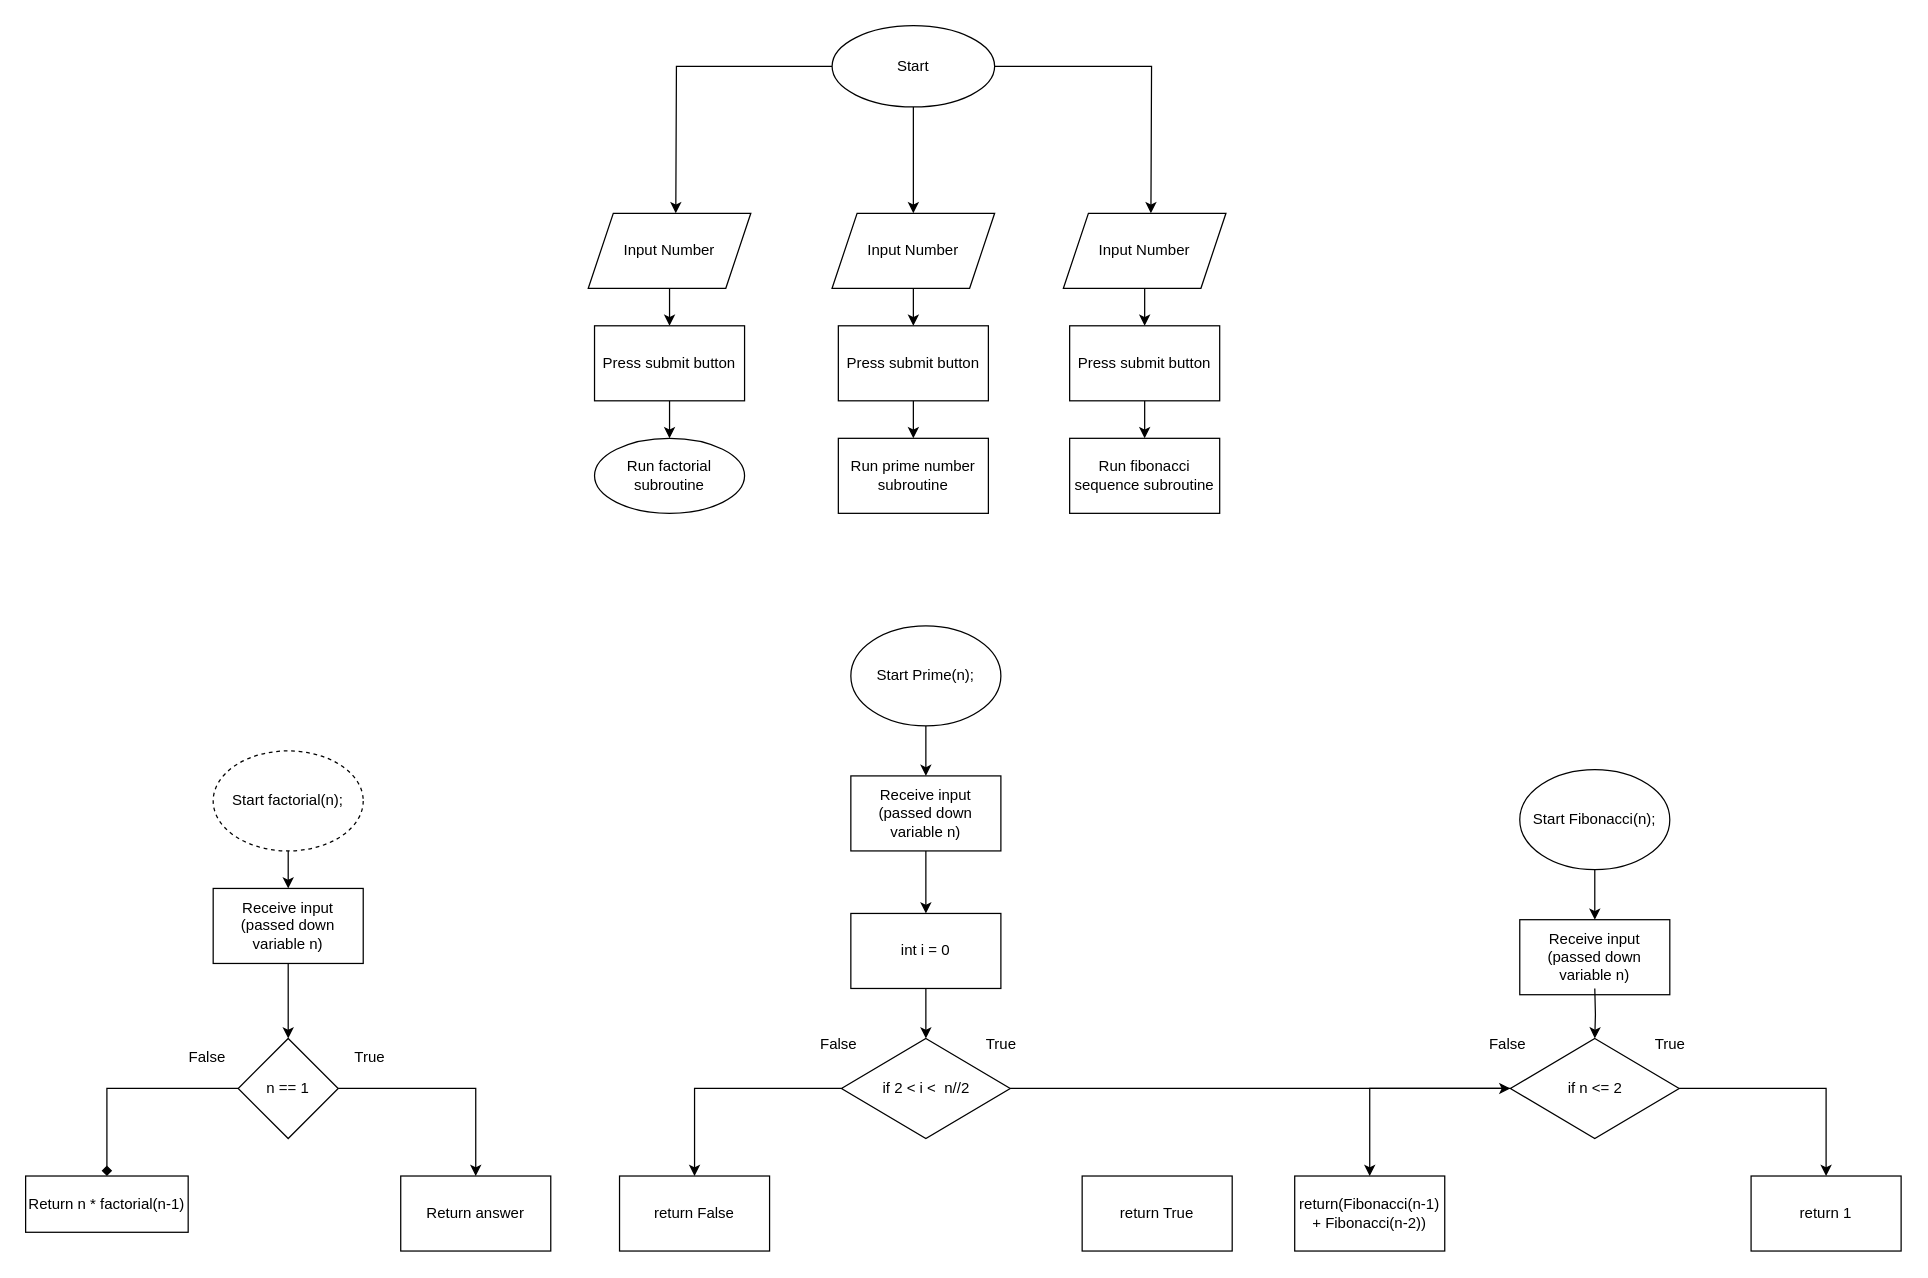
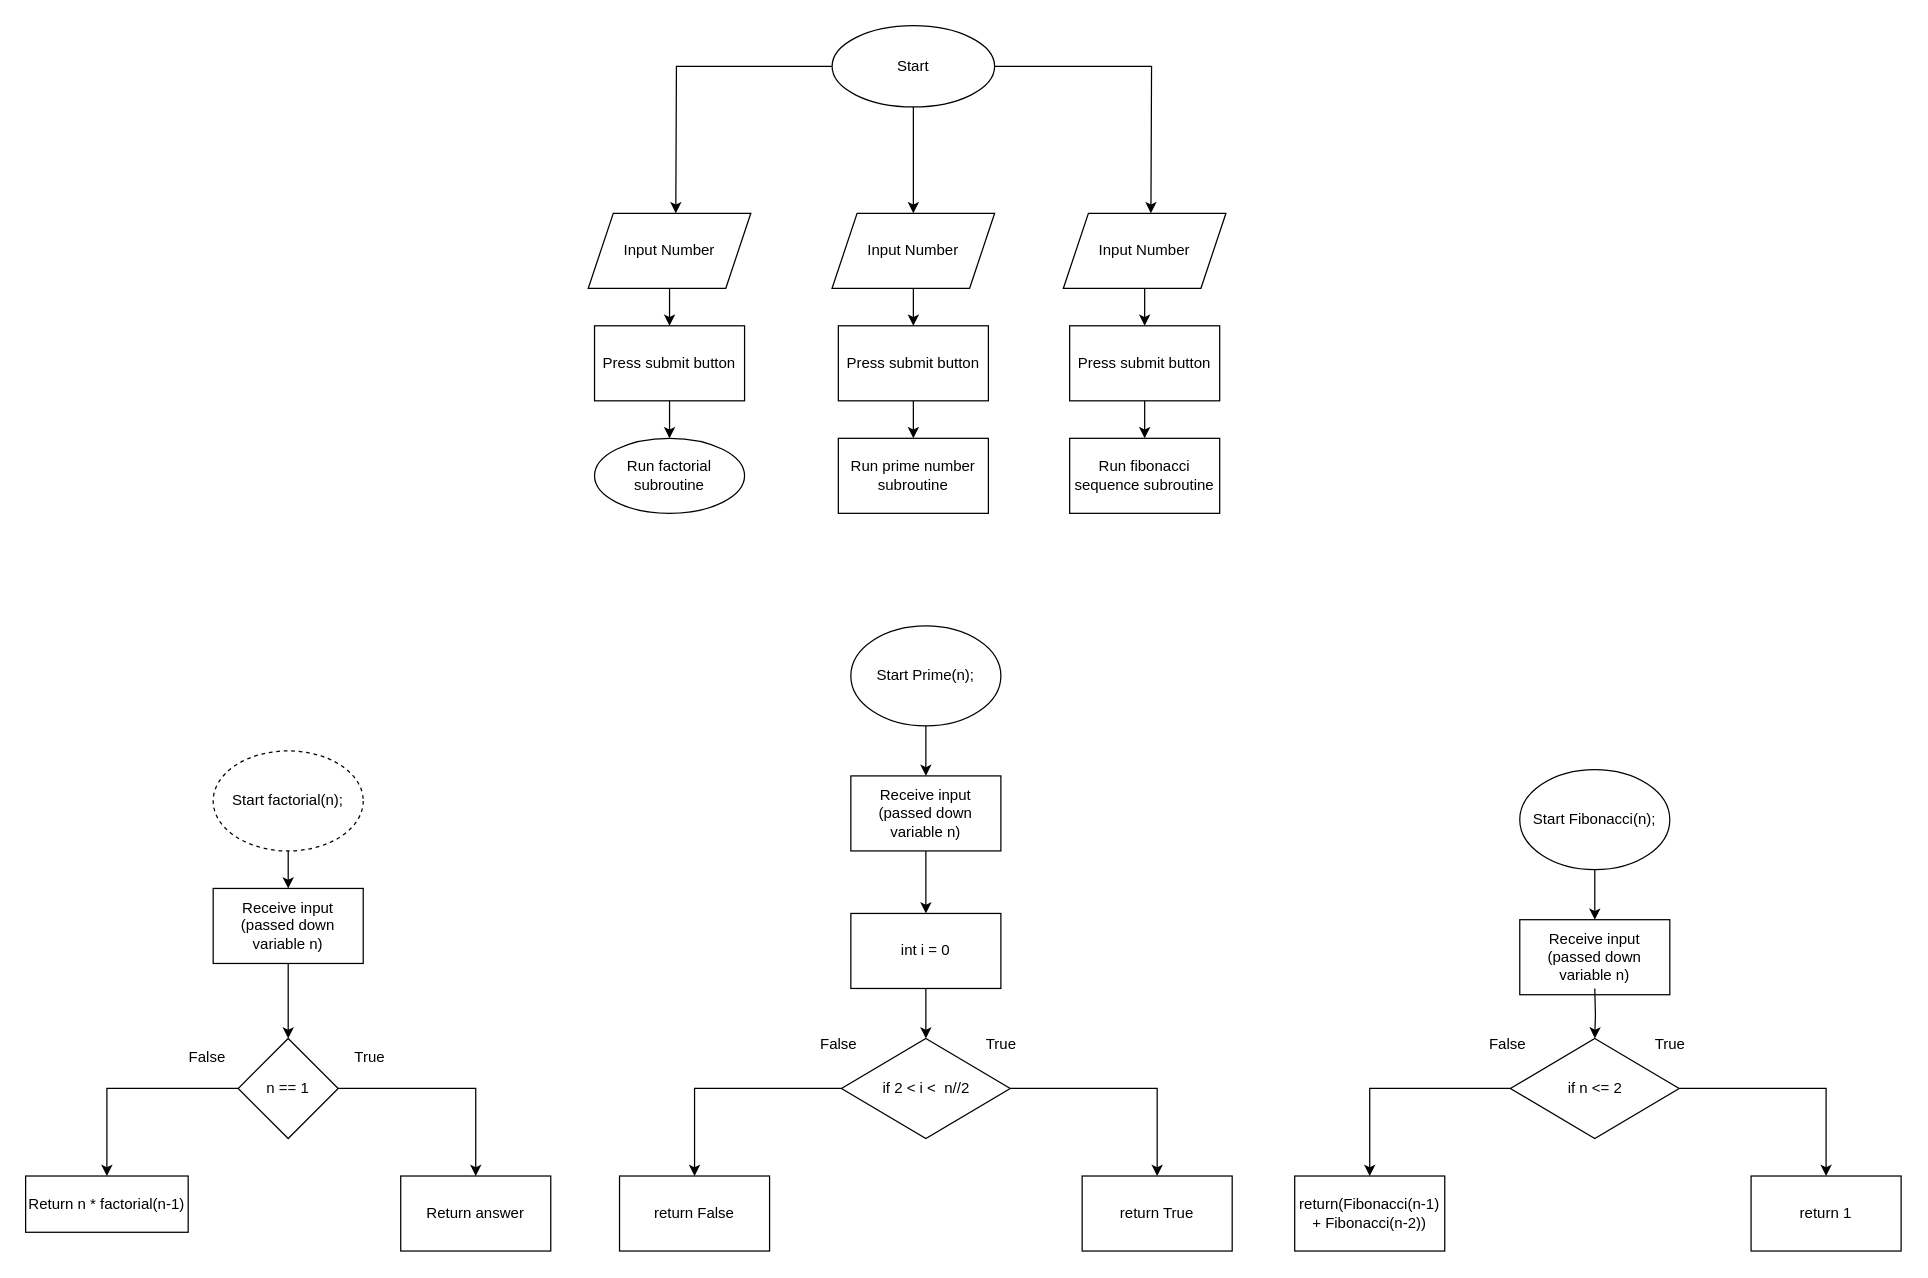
(1261, 1088) -> (1157, 1126)
(107, 1165) -> (107, 1166)
